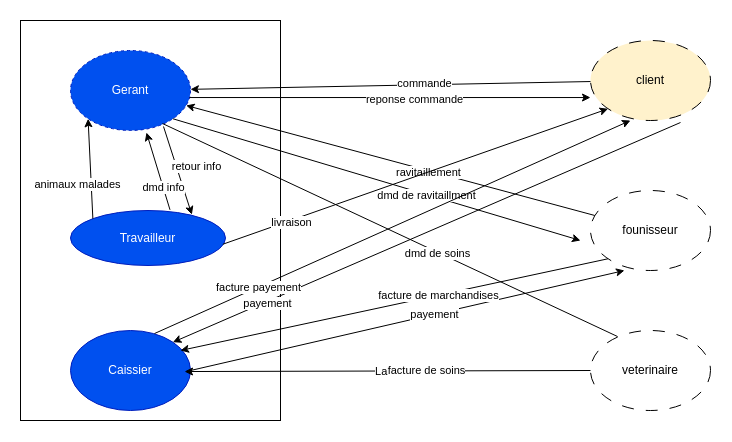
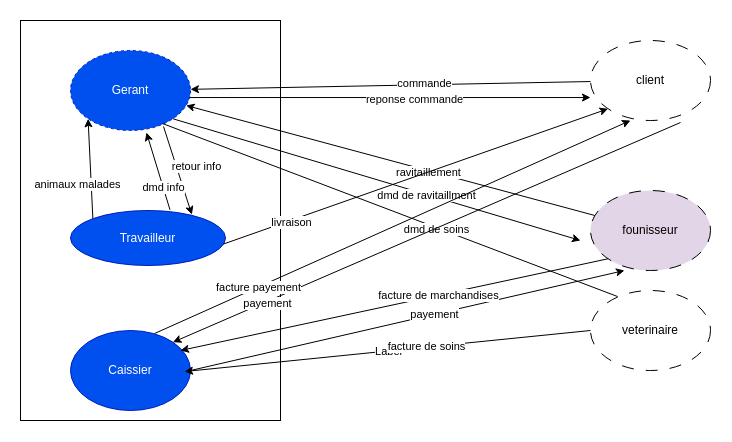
(651, 81) -> (651, 81)
(651, 231) -> (651, 231)
(651, 371) -> (651, 331)
